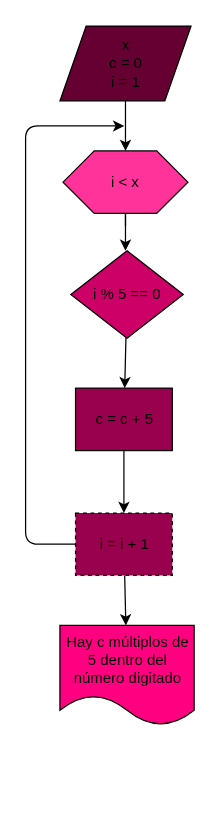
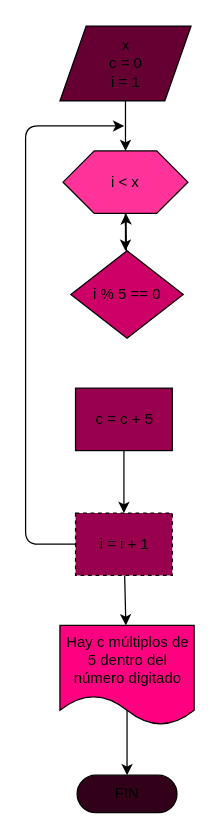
(126, 359) -> (127, 247)
none -> (127, 738)
none -> (127, 794)
